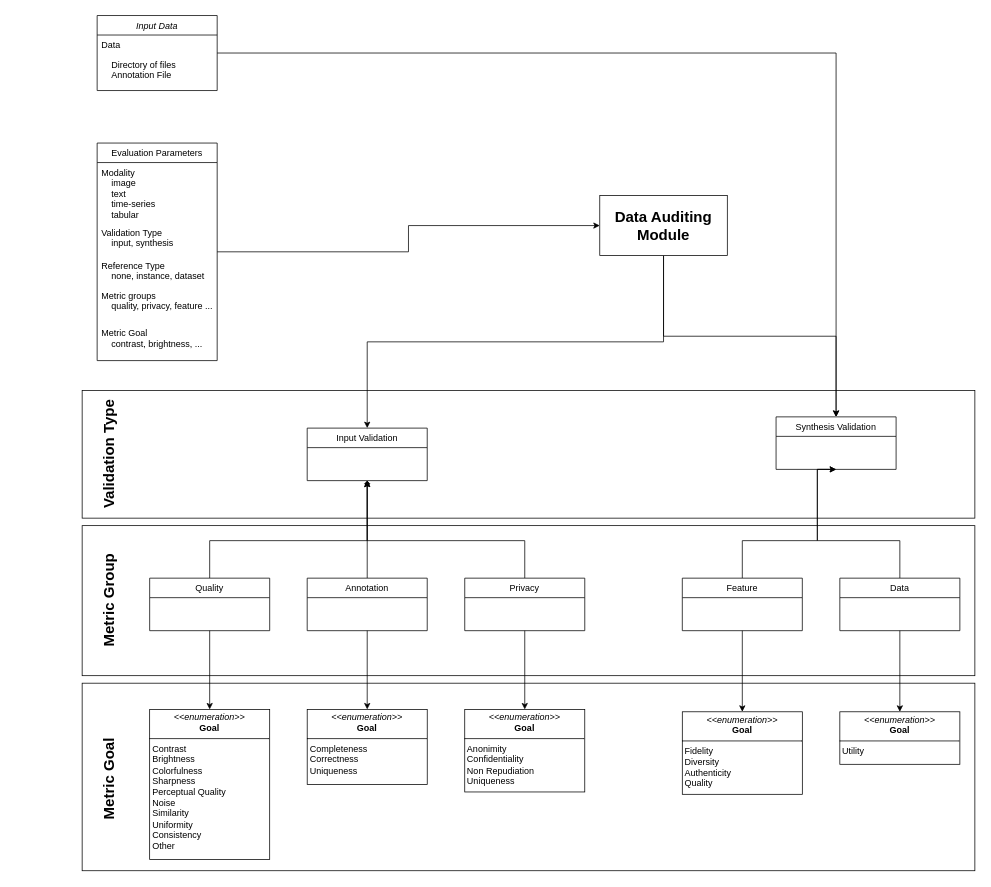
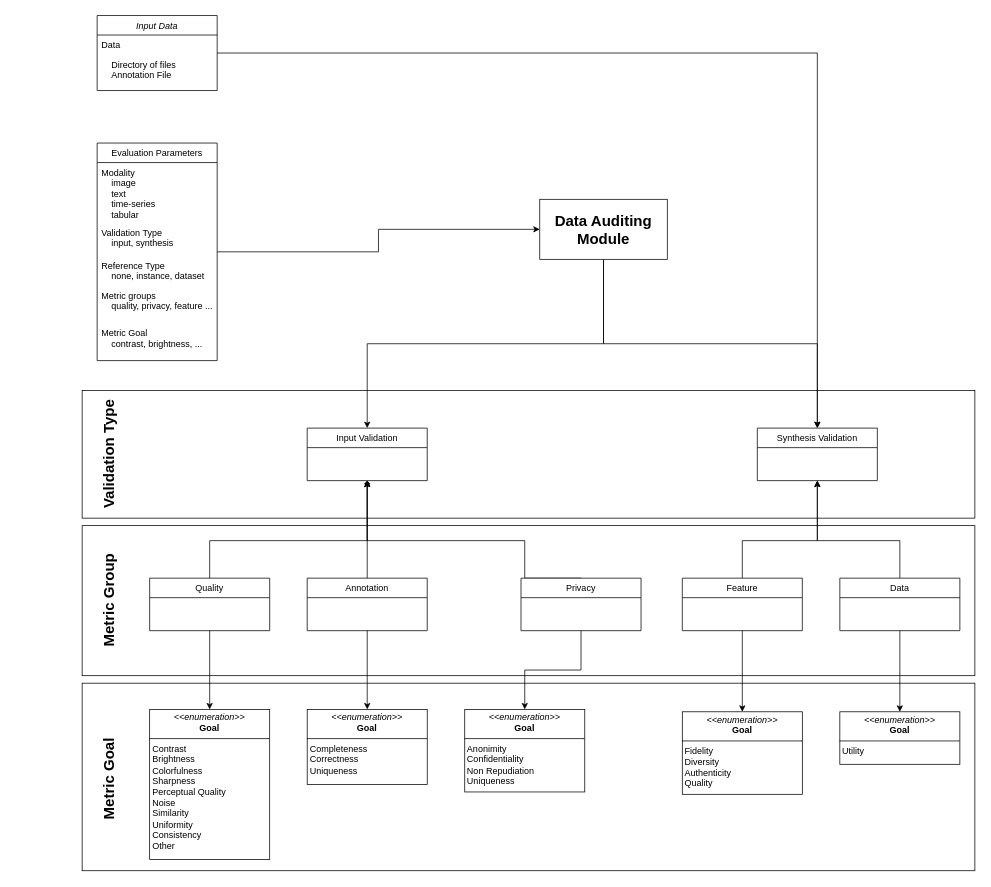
(663, 225) -> (603, 229)
(836, 443) -> (817, 454)
(525, 604) -> (581, 604)
